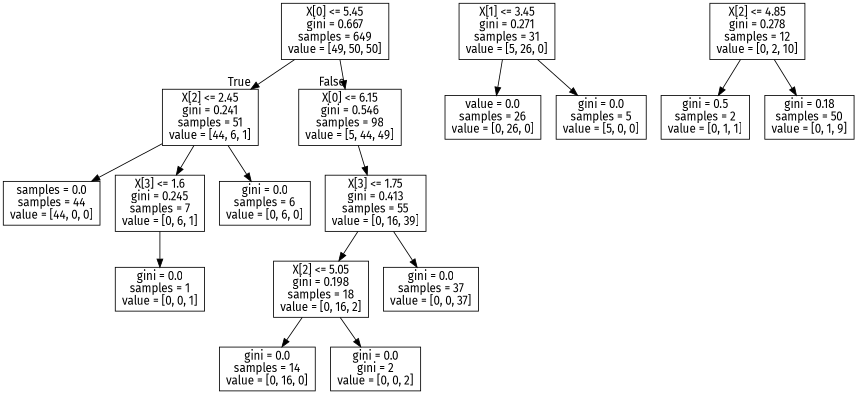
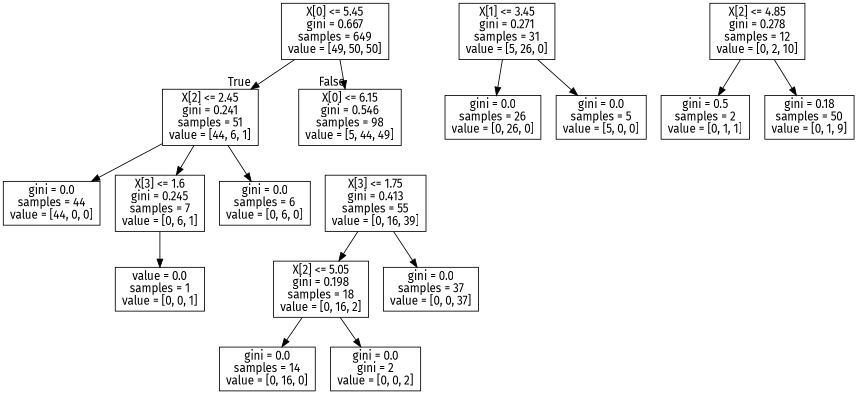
(493, 117) -> (493, 117)
(362, 156) -> none
(52, 203) -> (52, 203)
(160, 289) -> (160, 289)
